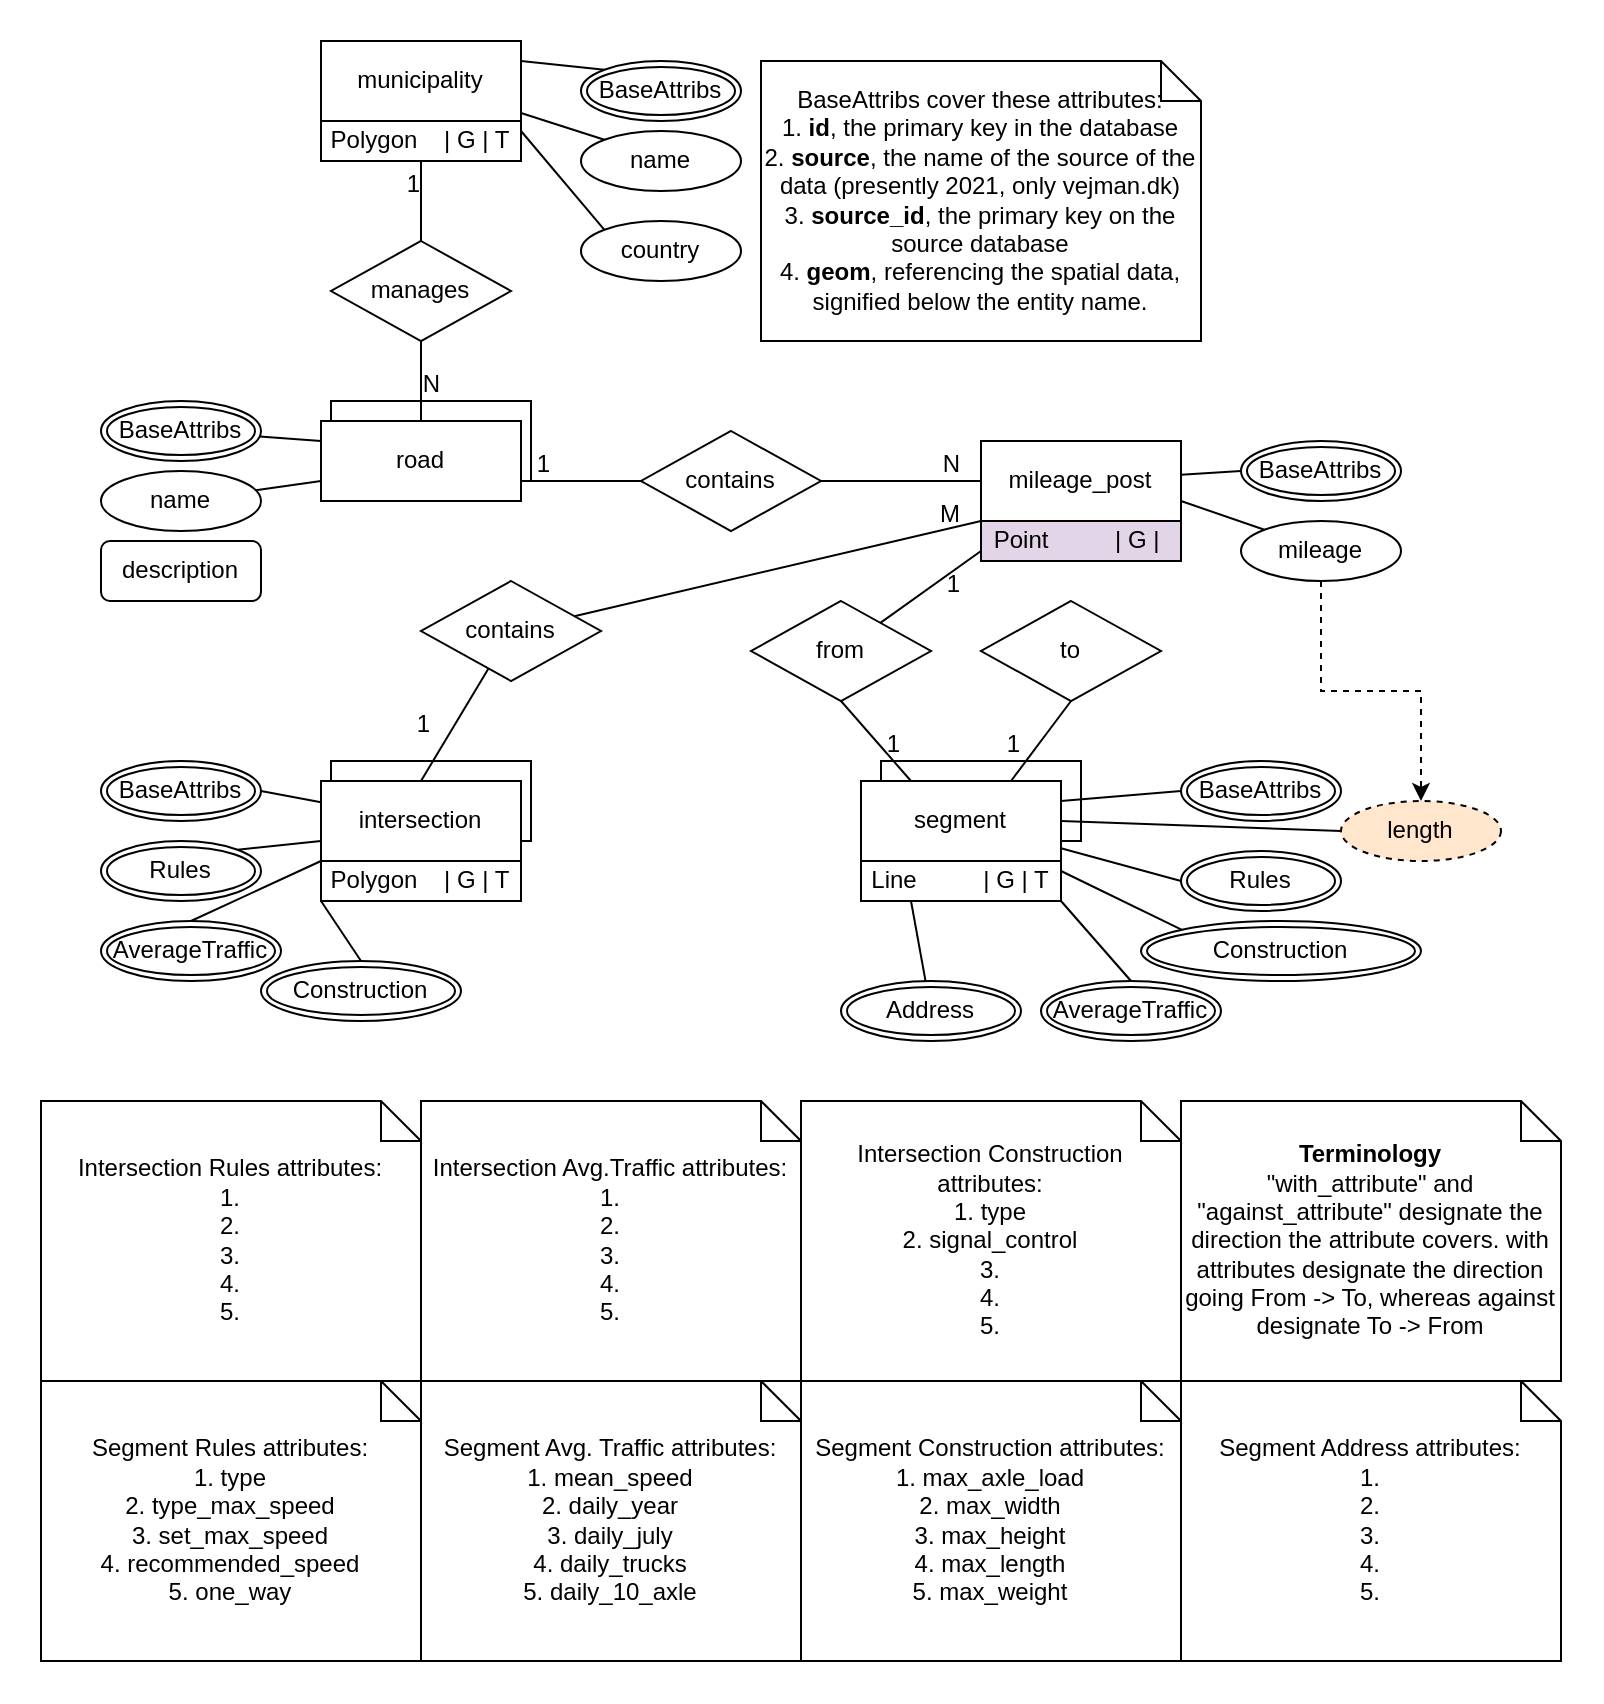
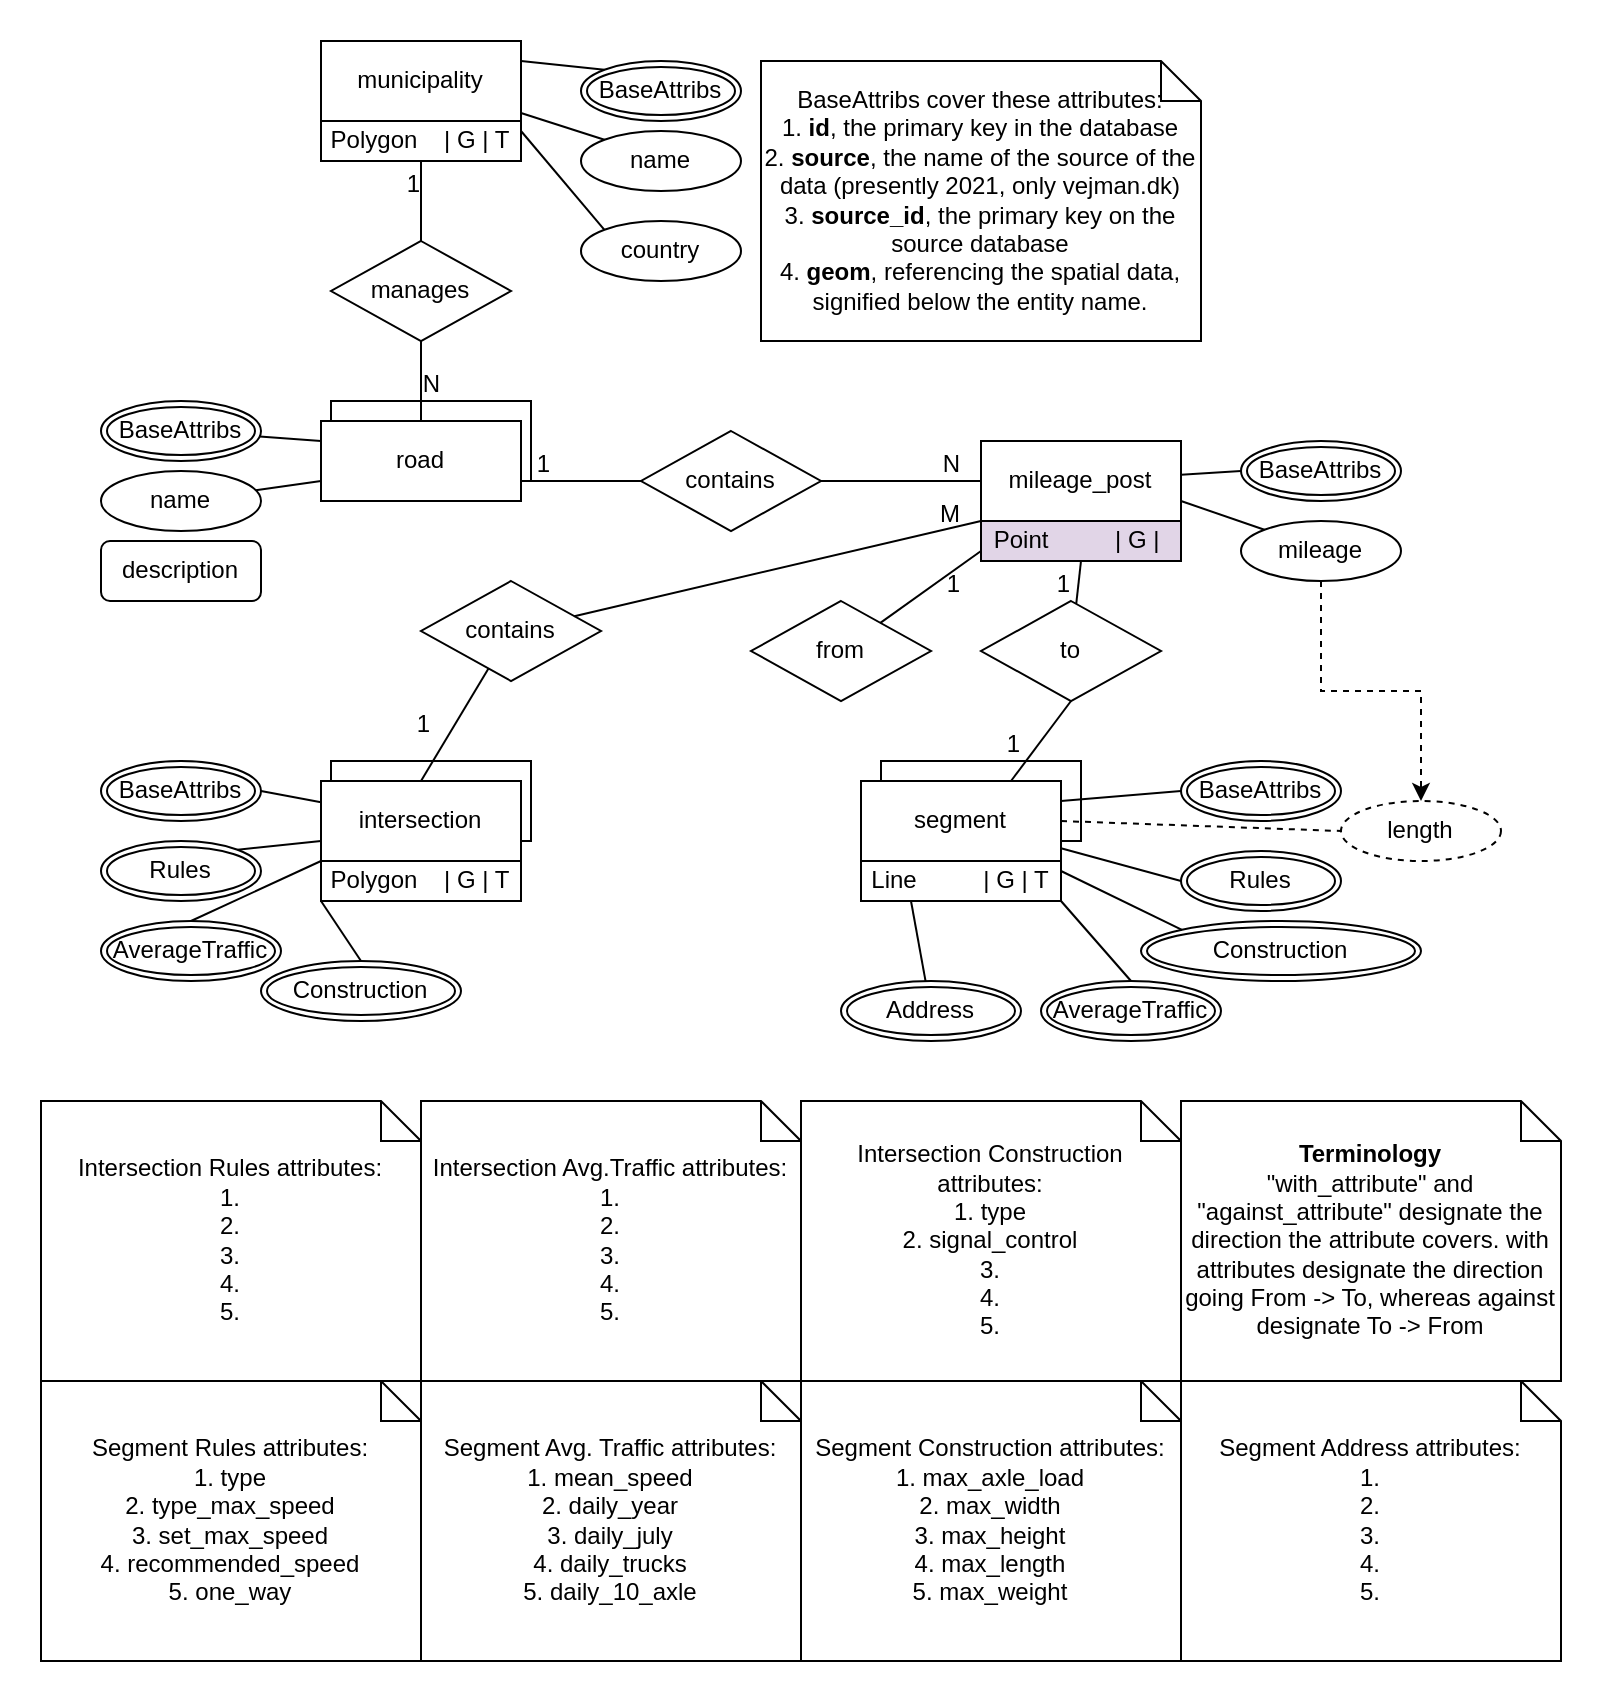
none -> (1079, 583)
(876, 741) -> none
(1201, 826) -> (1201, 826)
(1421, 831) -> (1421, 831)
